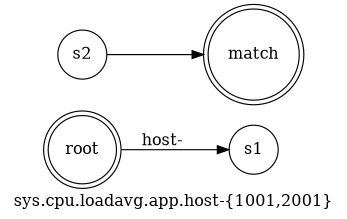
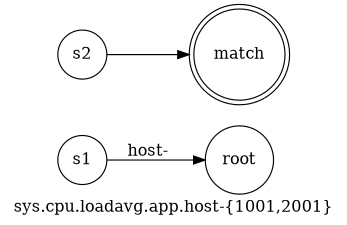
(82, 150) -> (239, 160)
(169, 150) -> (150, 160)
